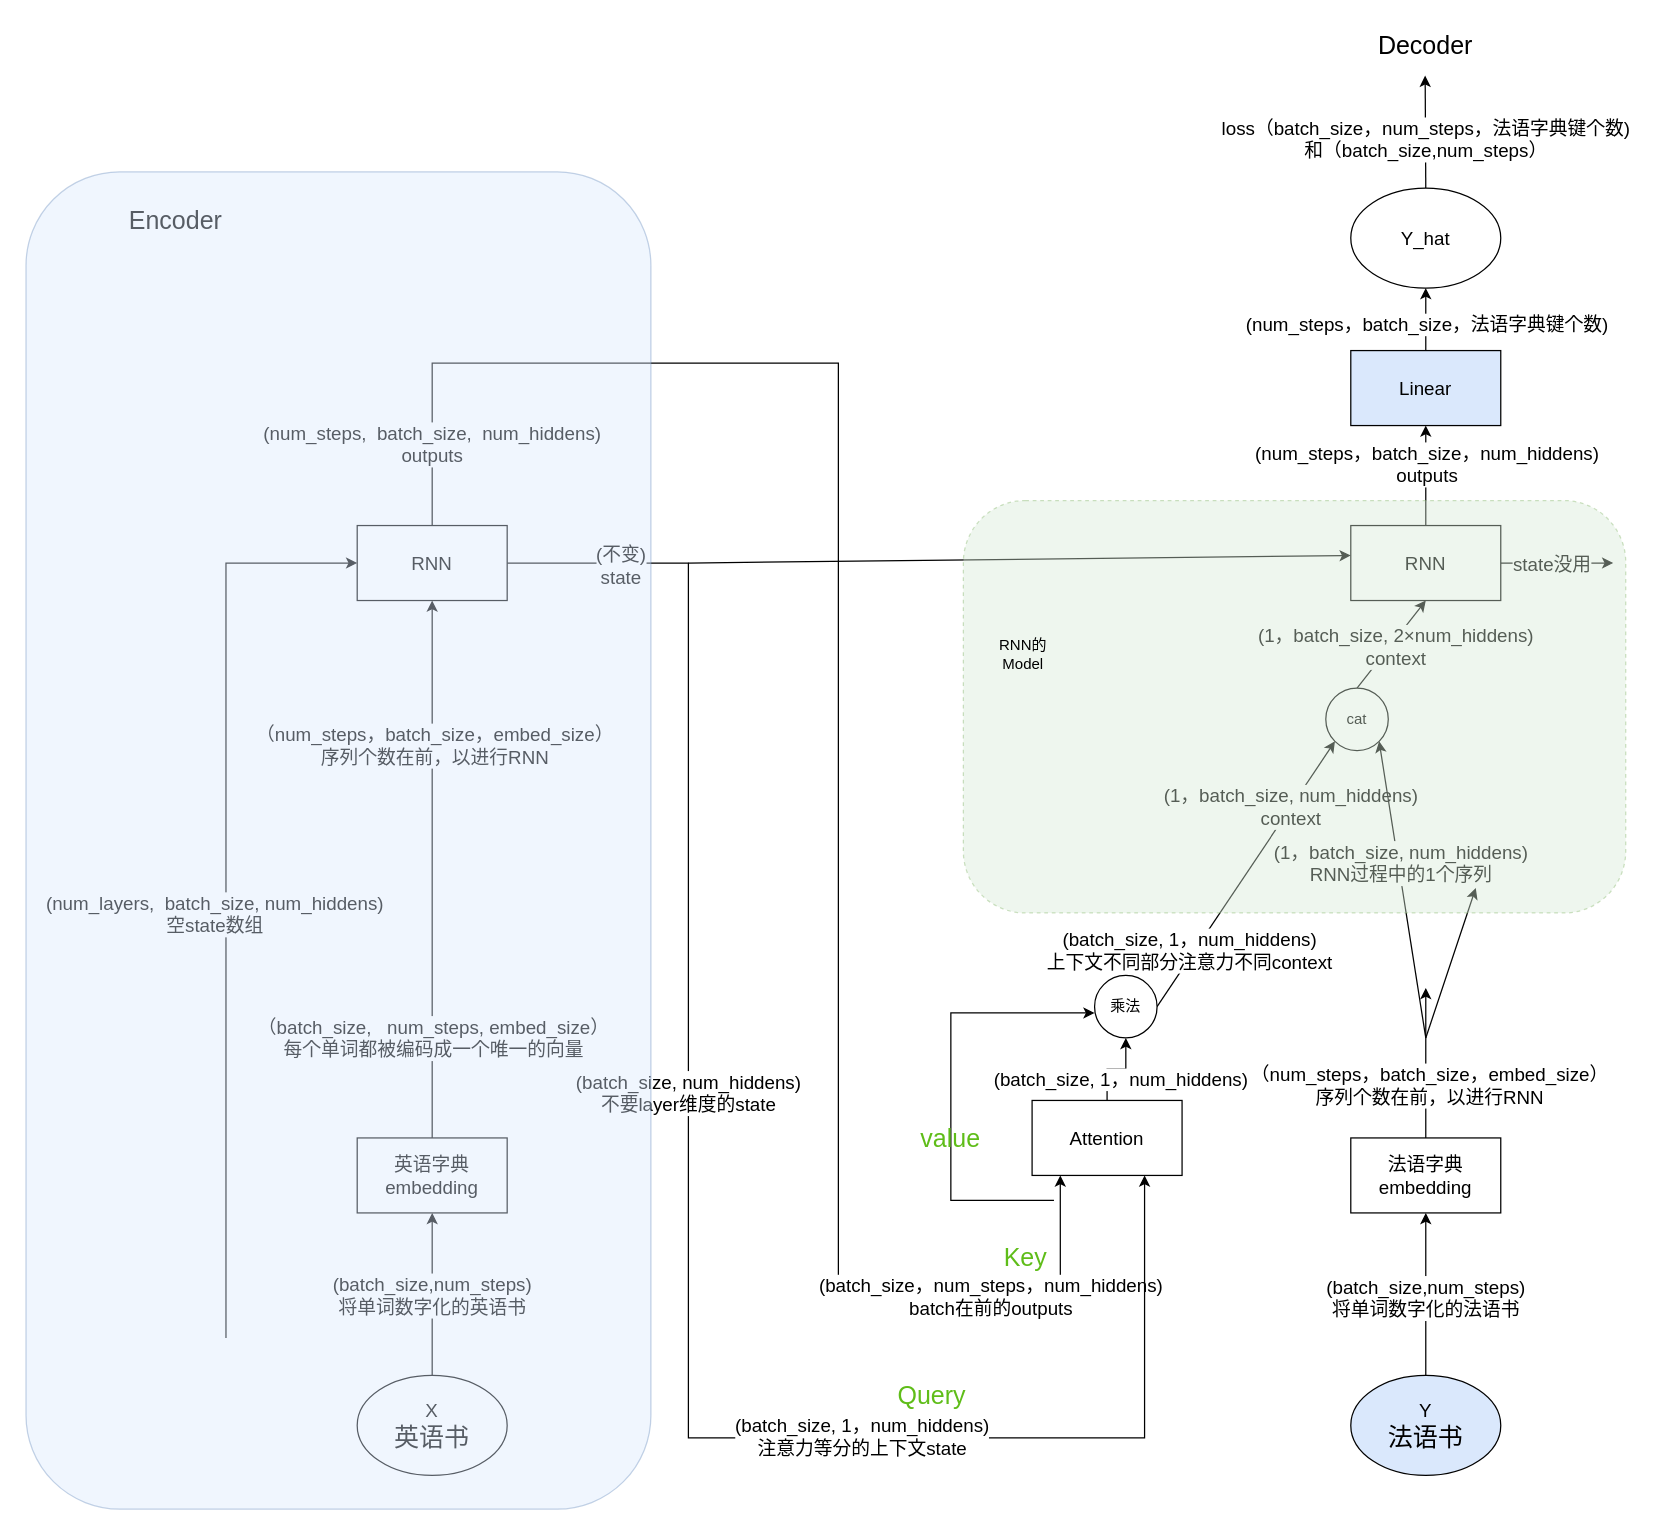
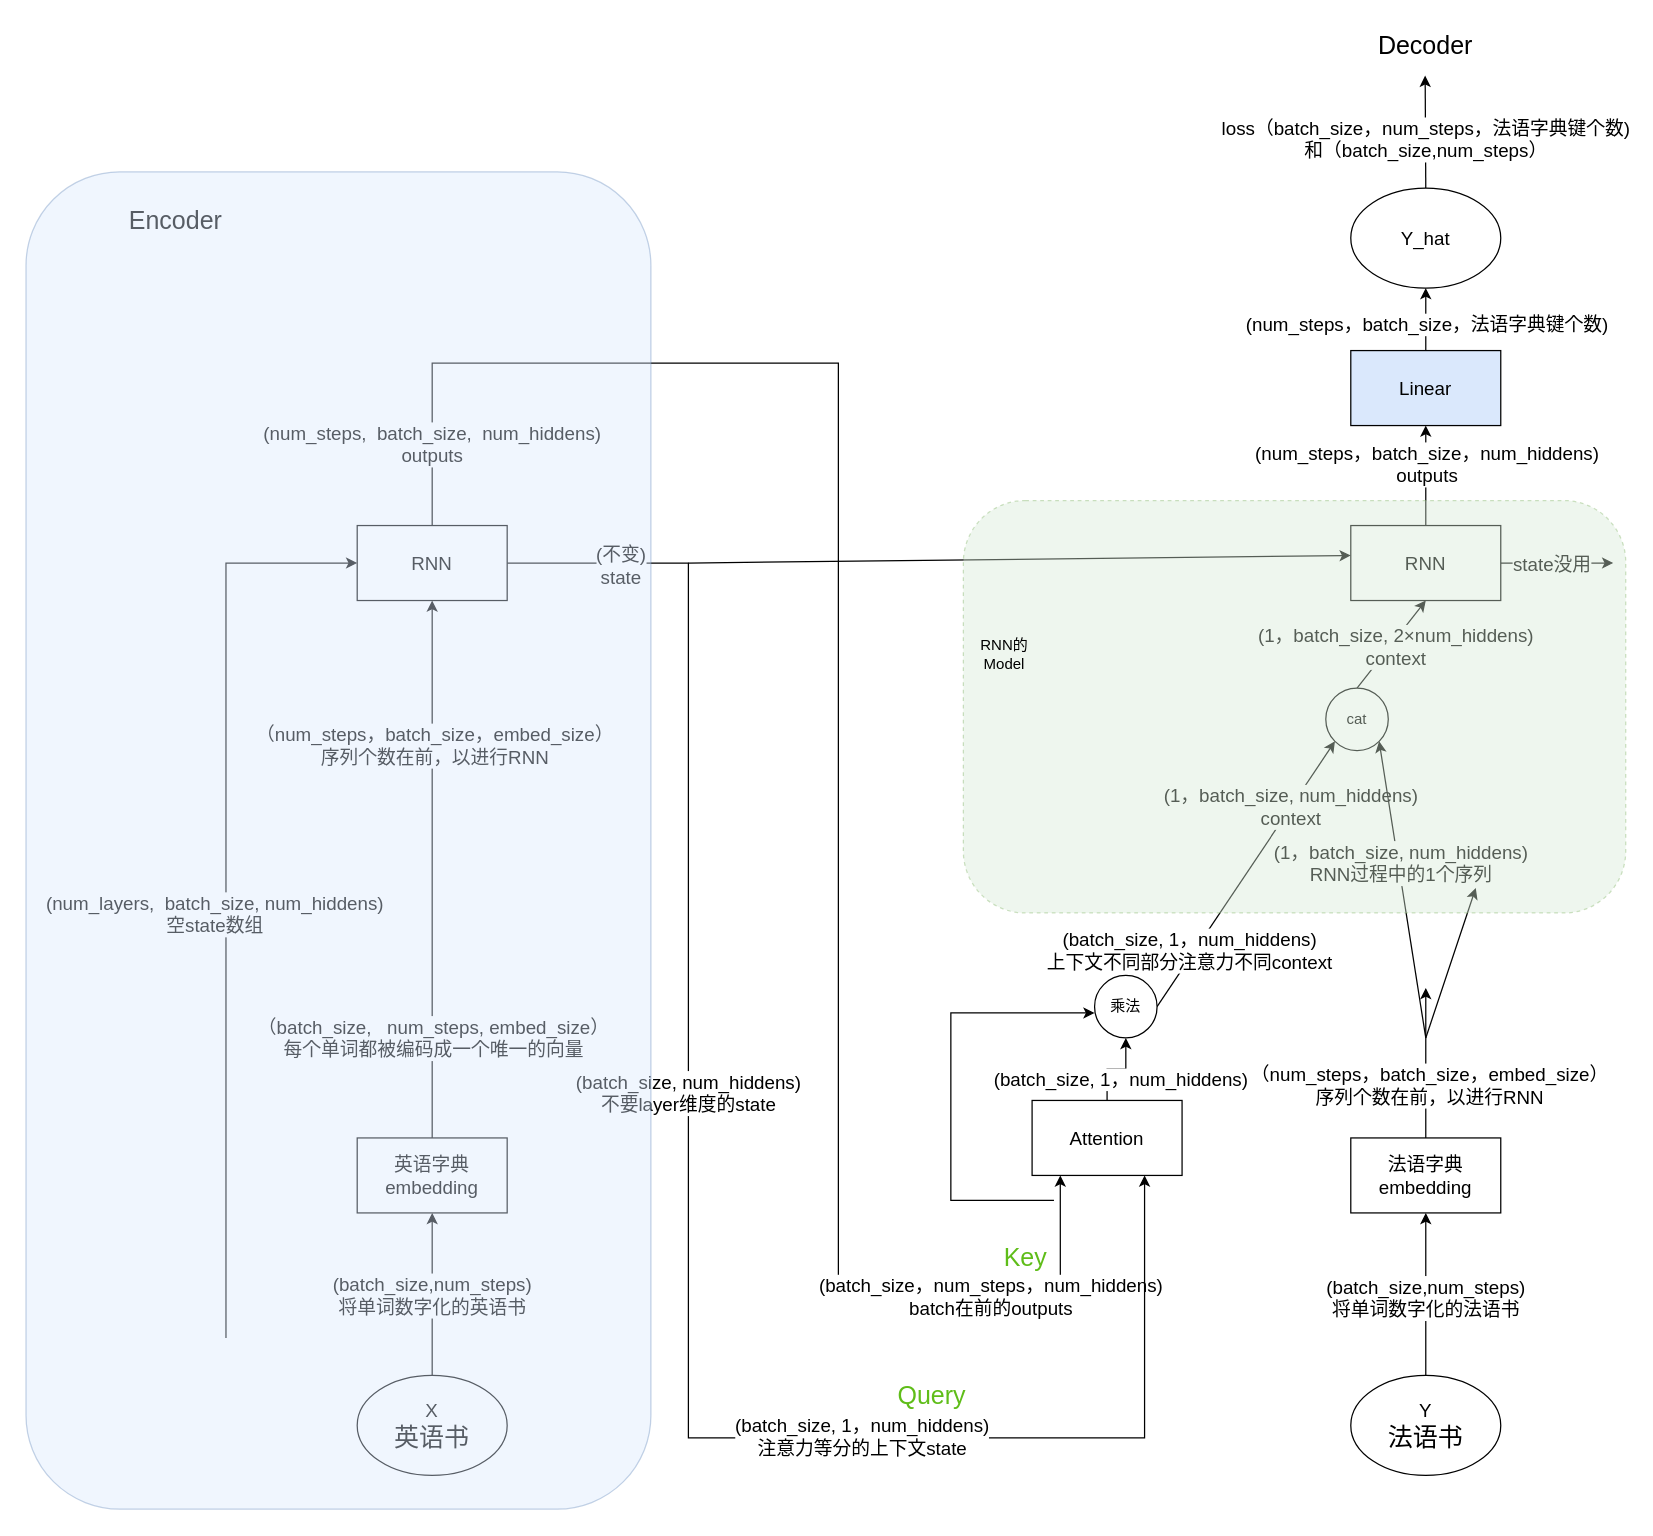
(1024, 655) -> (1005, 655)
(951, 1138) -> none
(1426, 1426) -> (1426, 1426)
